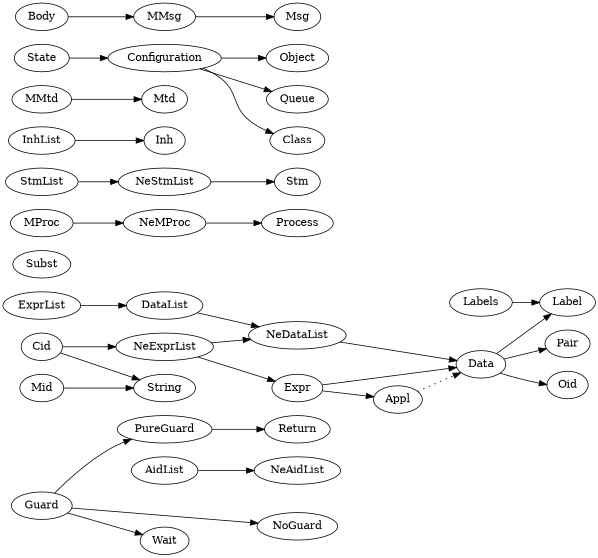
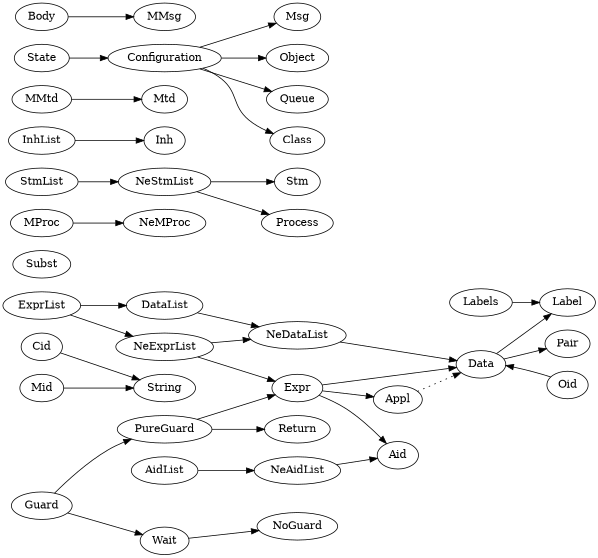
(231, 17) -> (234, 36)
(230, 223) -> (229, 202)
(85, 347) -> (98, 324)
(520, 379) -> (532, 372)
none -> (232, 408)
none -> (398, 455)
(161, 515) -> (220, 535)
